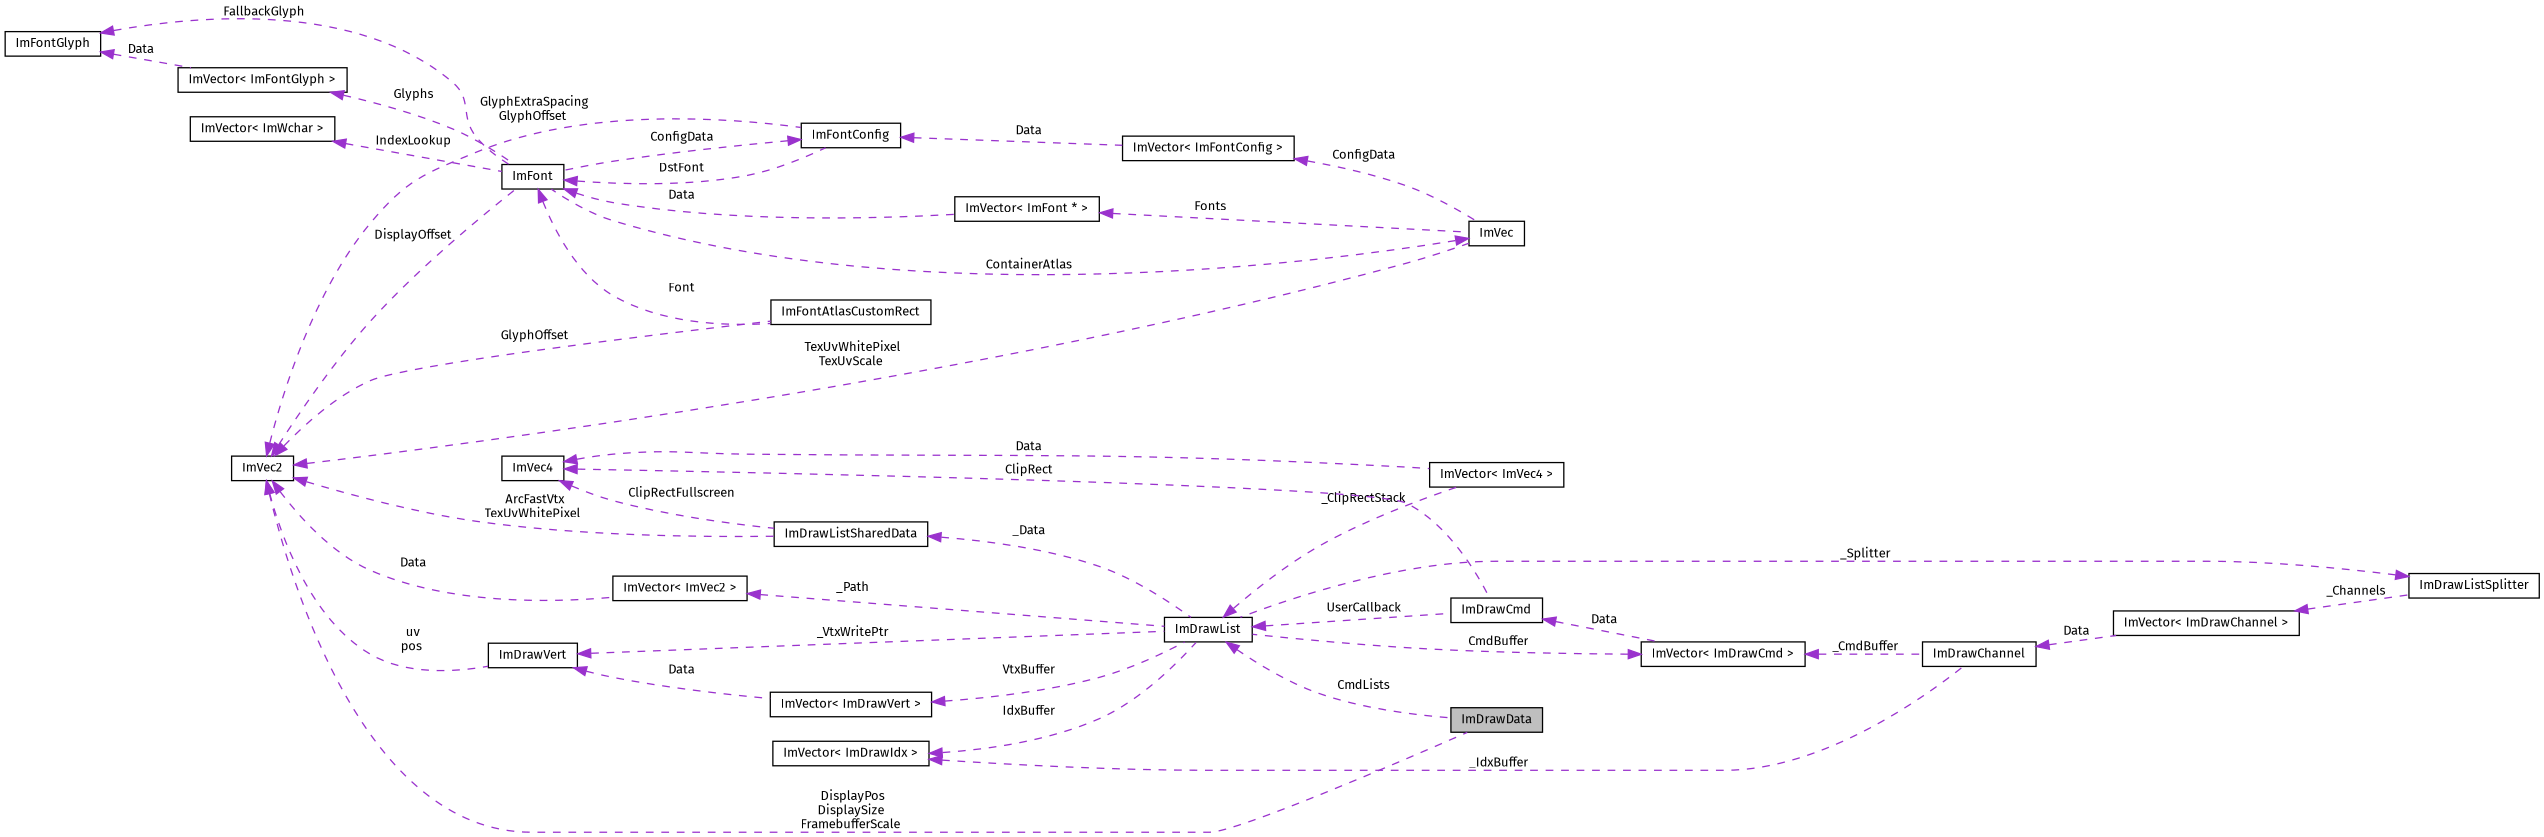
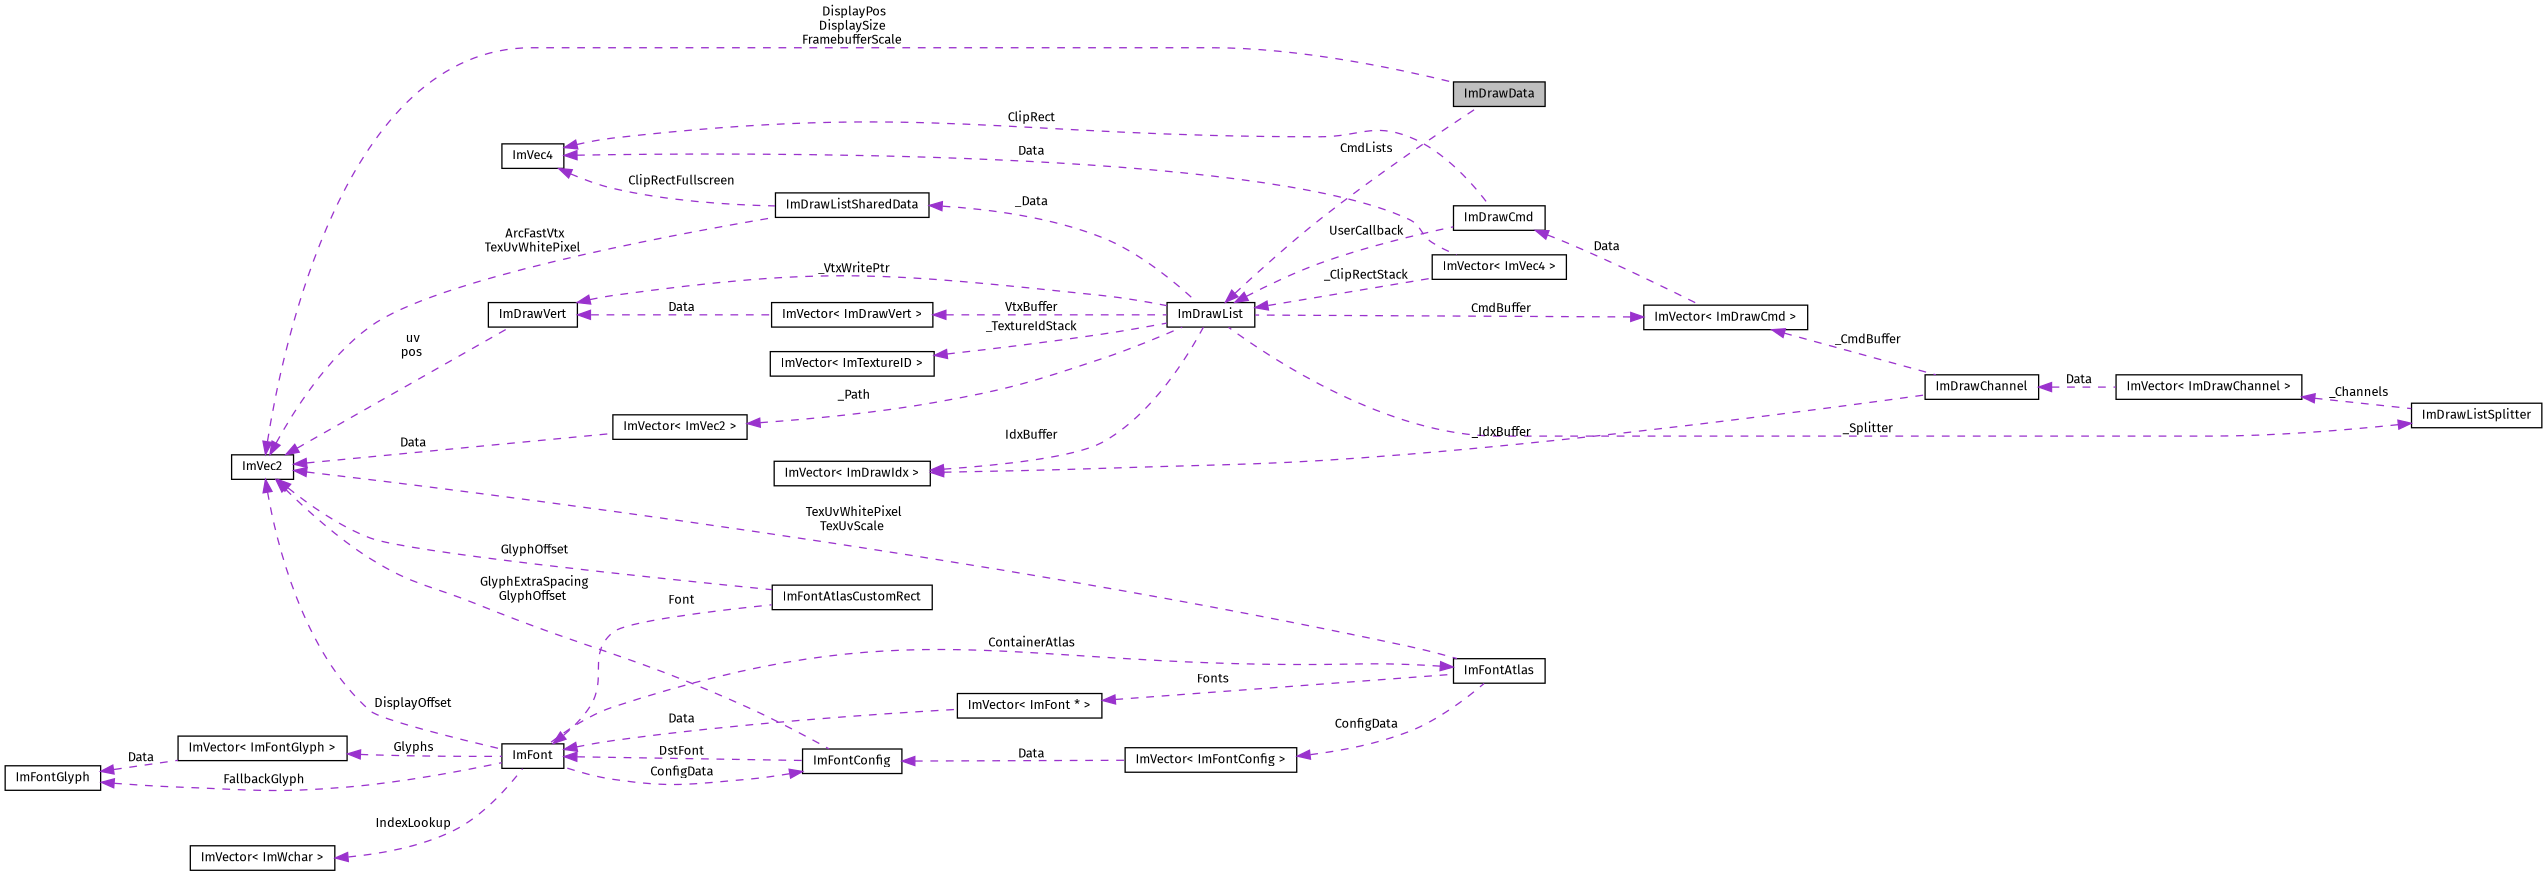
(1497, 234) -> (1499, 671)
none -> (852, 364)
